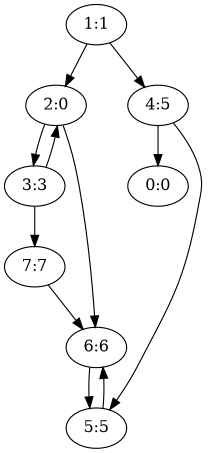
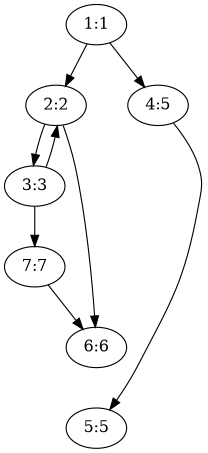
(56, 105) -> (56, 105)
(158, 186) -> none
(89, 382) -> none
(104, 393) -> none
